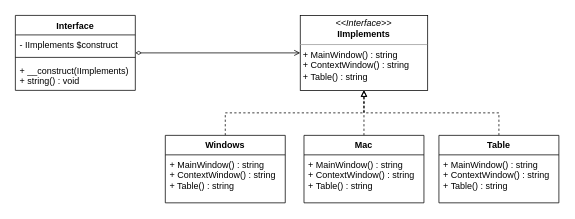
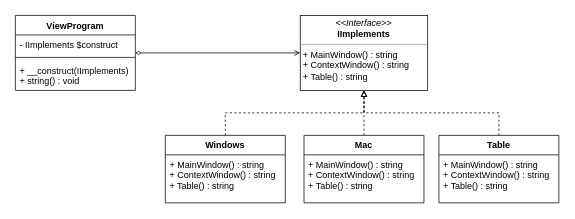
(75, 26) -> (75, 26)
